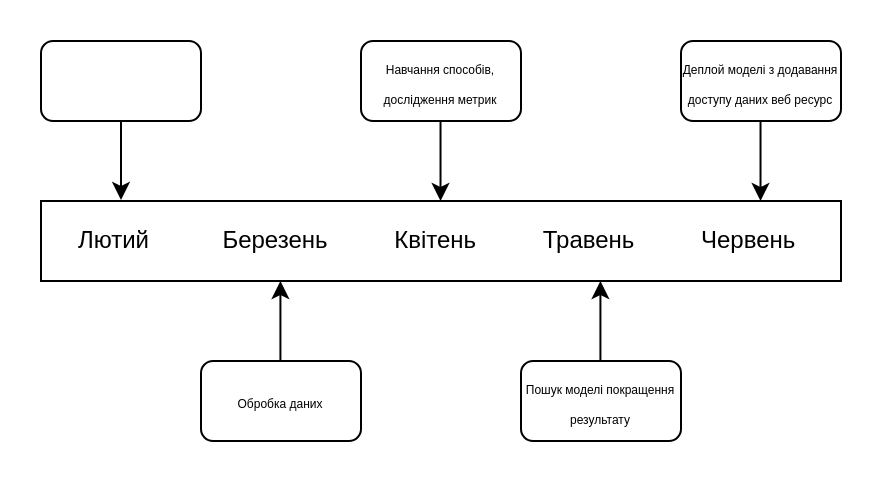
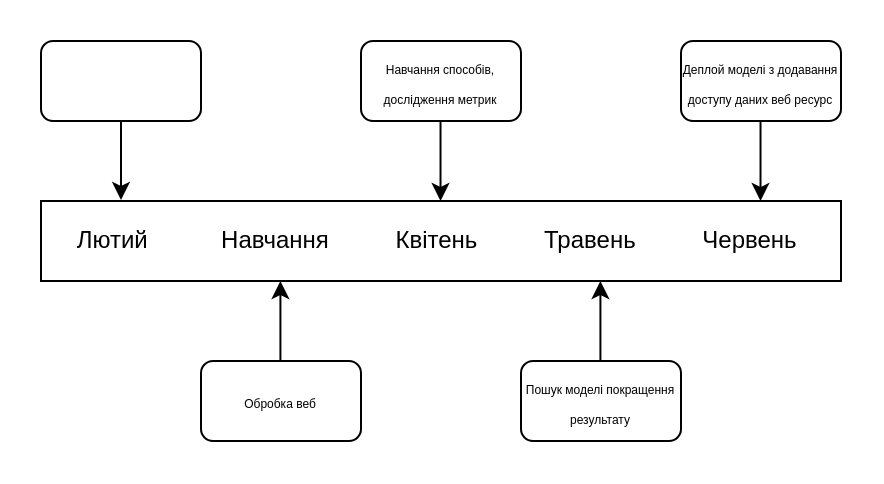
(441, 241) -> (441, 241)
(281, 401) -> (281, 401)
